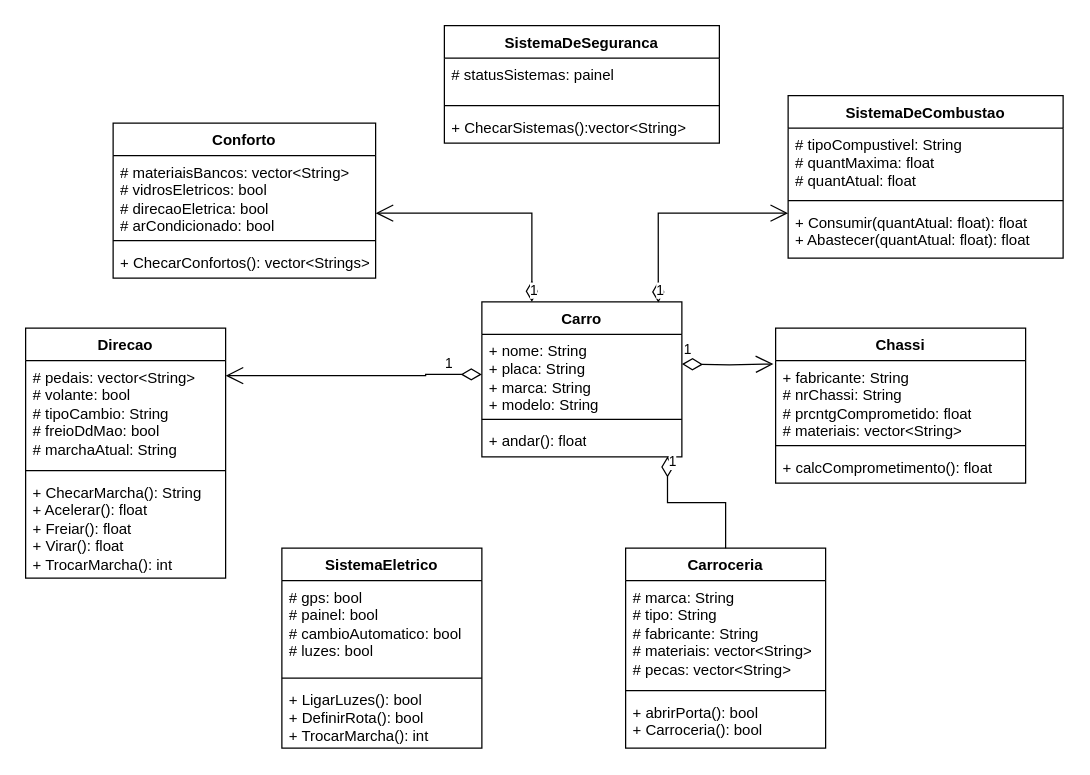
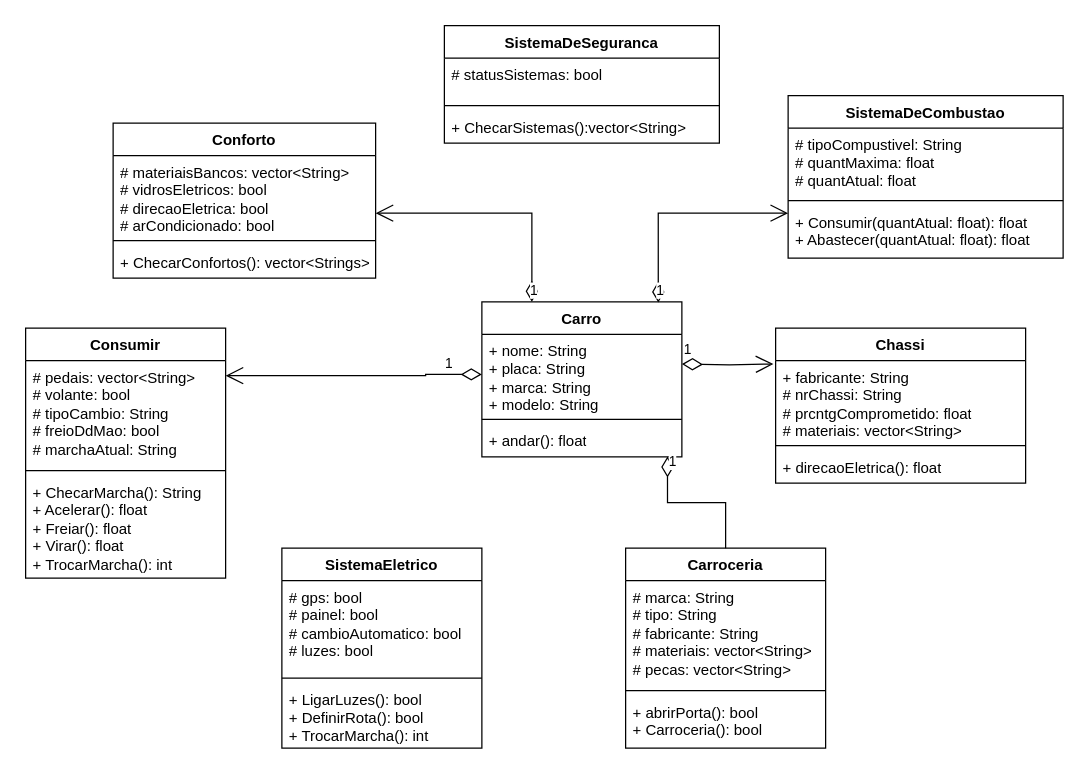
(541, 76) -> (535, 76)
(126, 346) -> (126, 346)
(897, 468) -> (879, 468)
